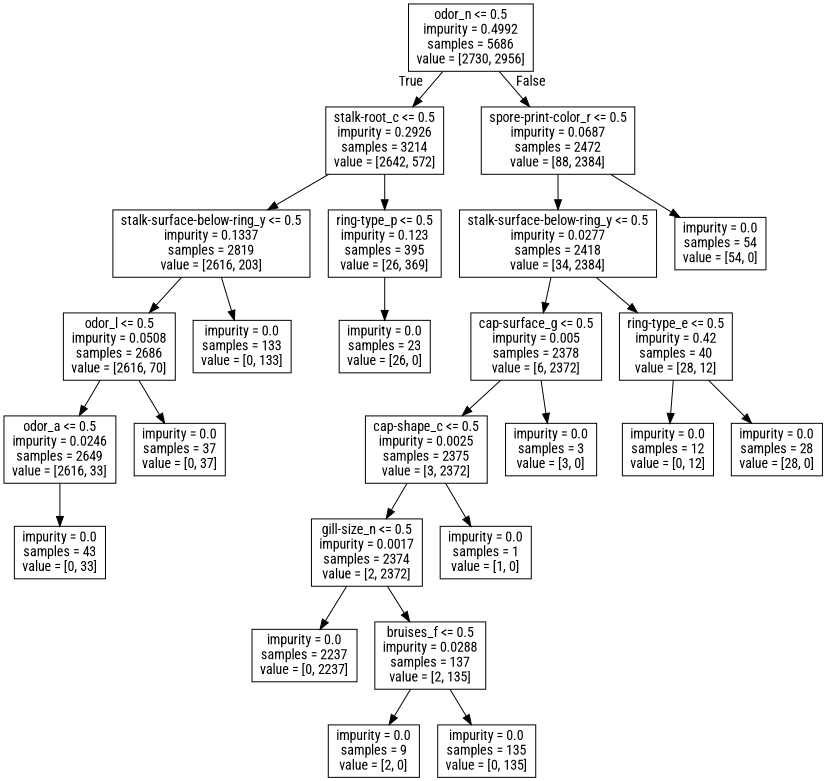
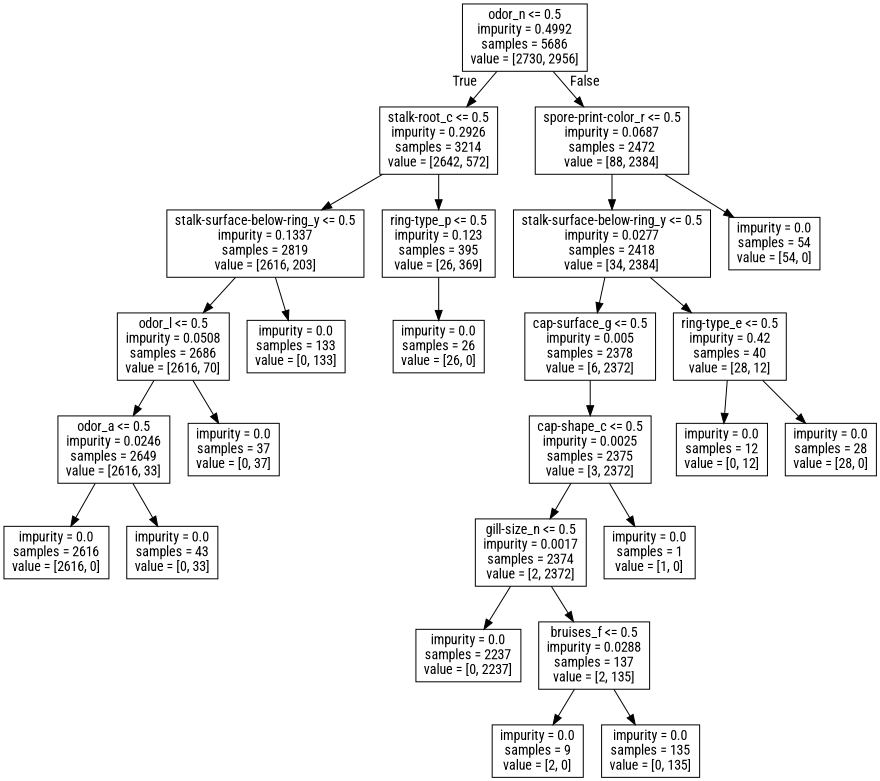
(385, 347) -> (439, 347)
(551, 450) -> none
none -> (56, 553)
